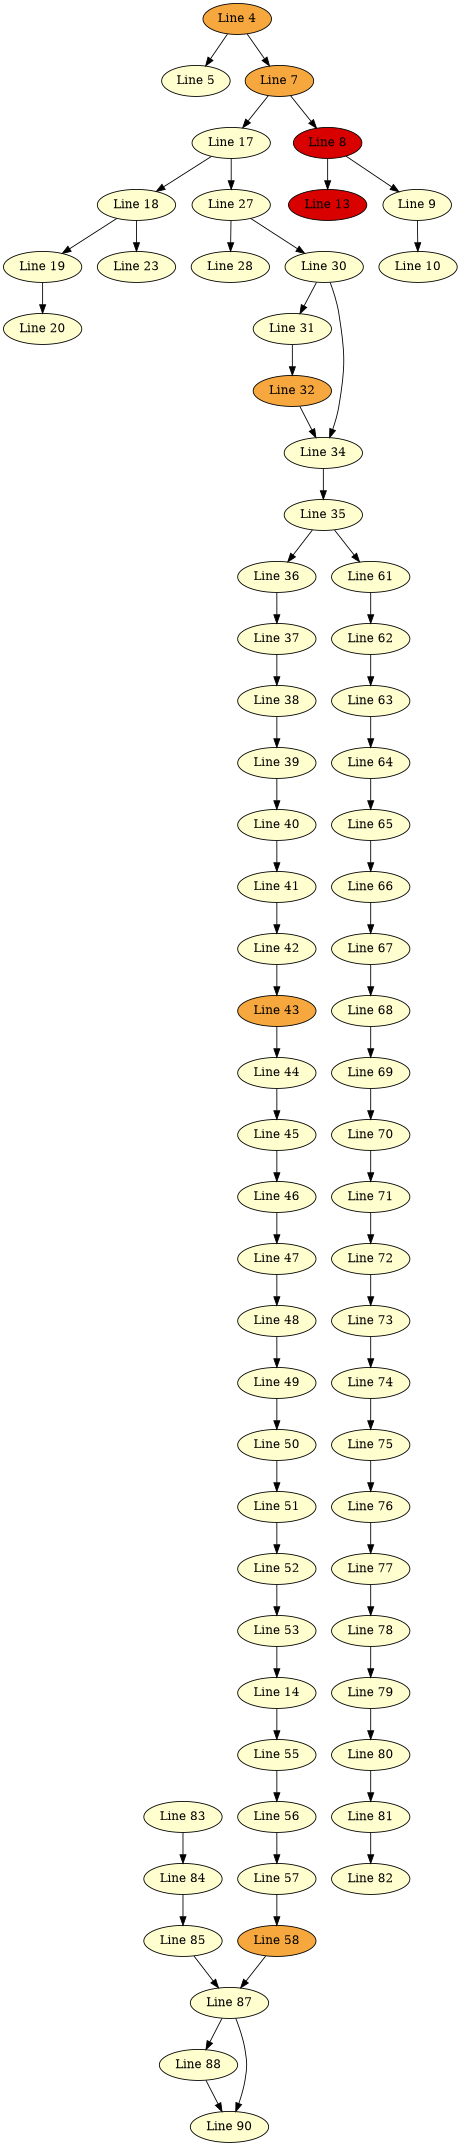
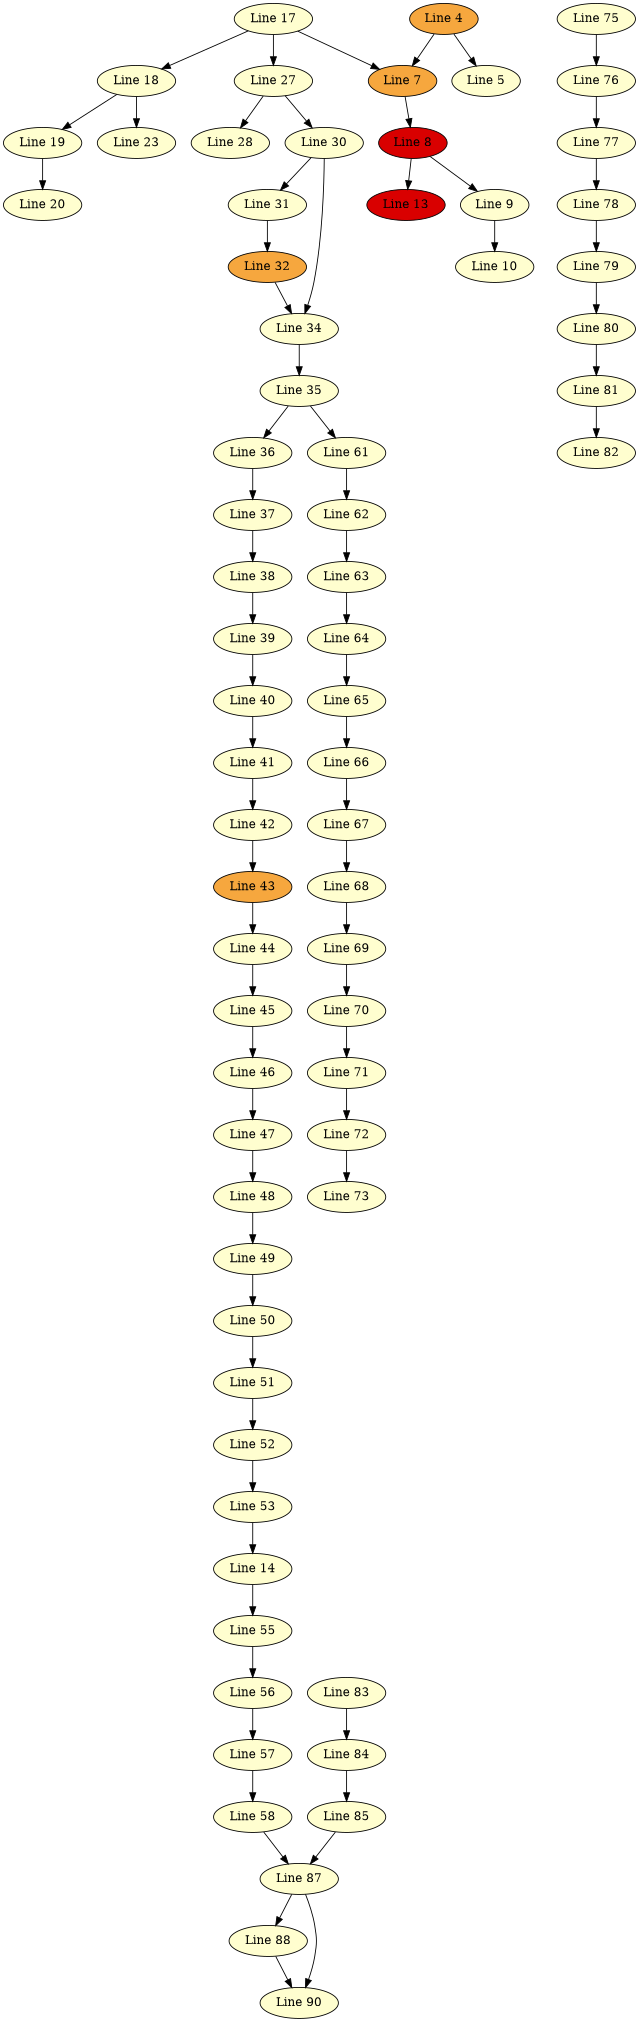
(258, 108) -> (335, 48)
(371, 1383) -> none
(277, 1941) -> (253, 1817)
